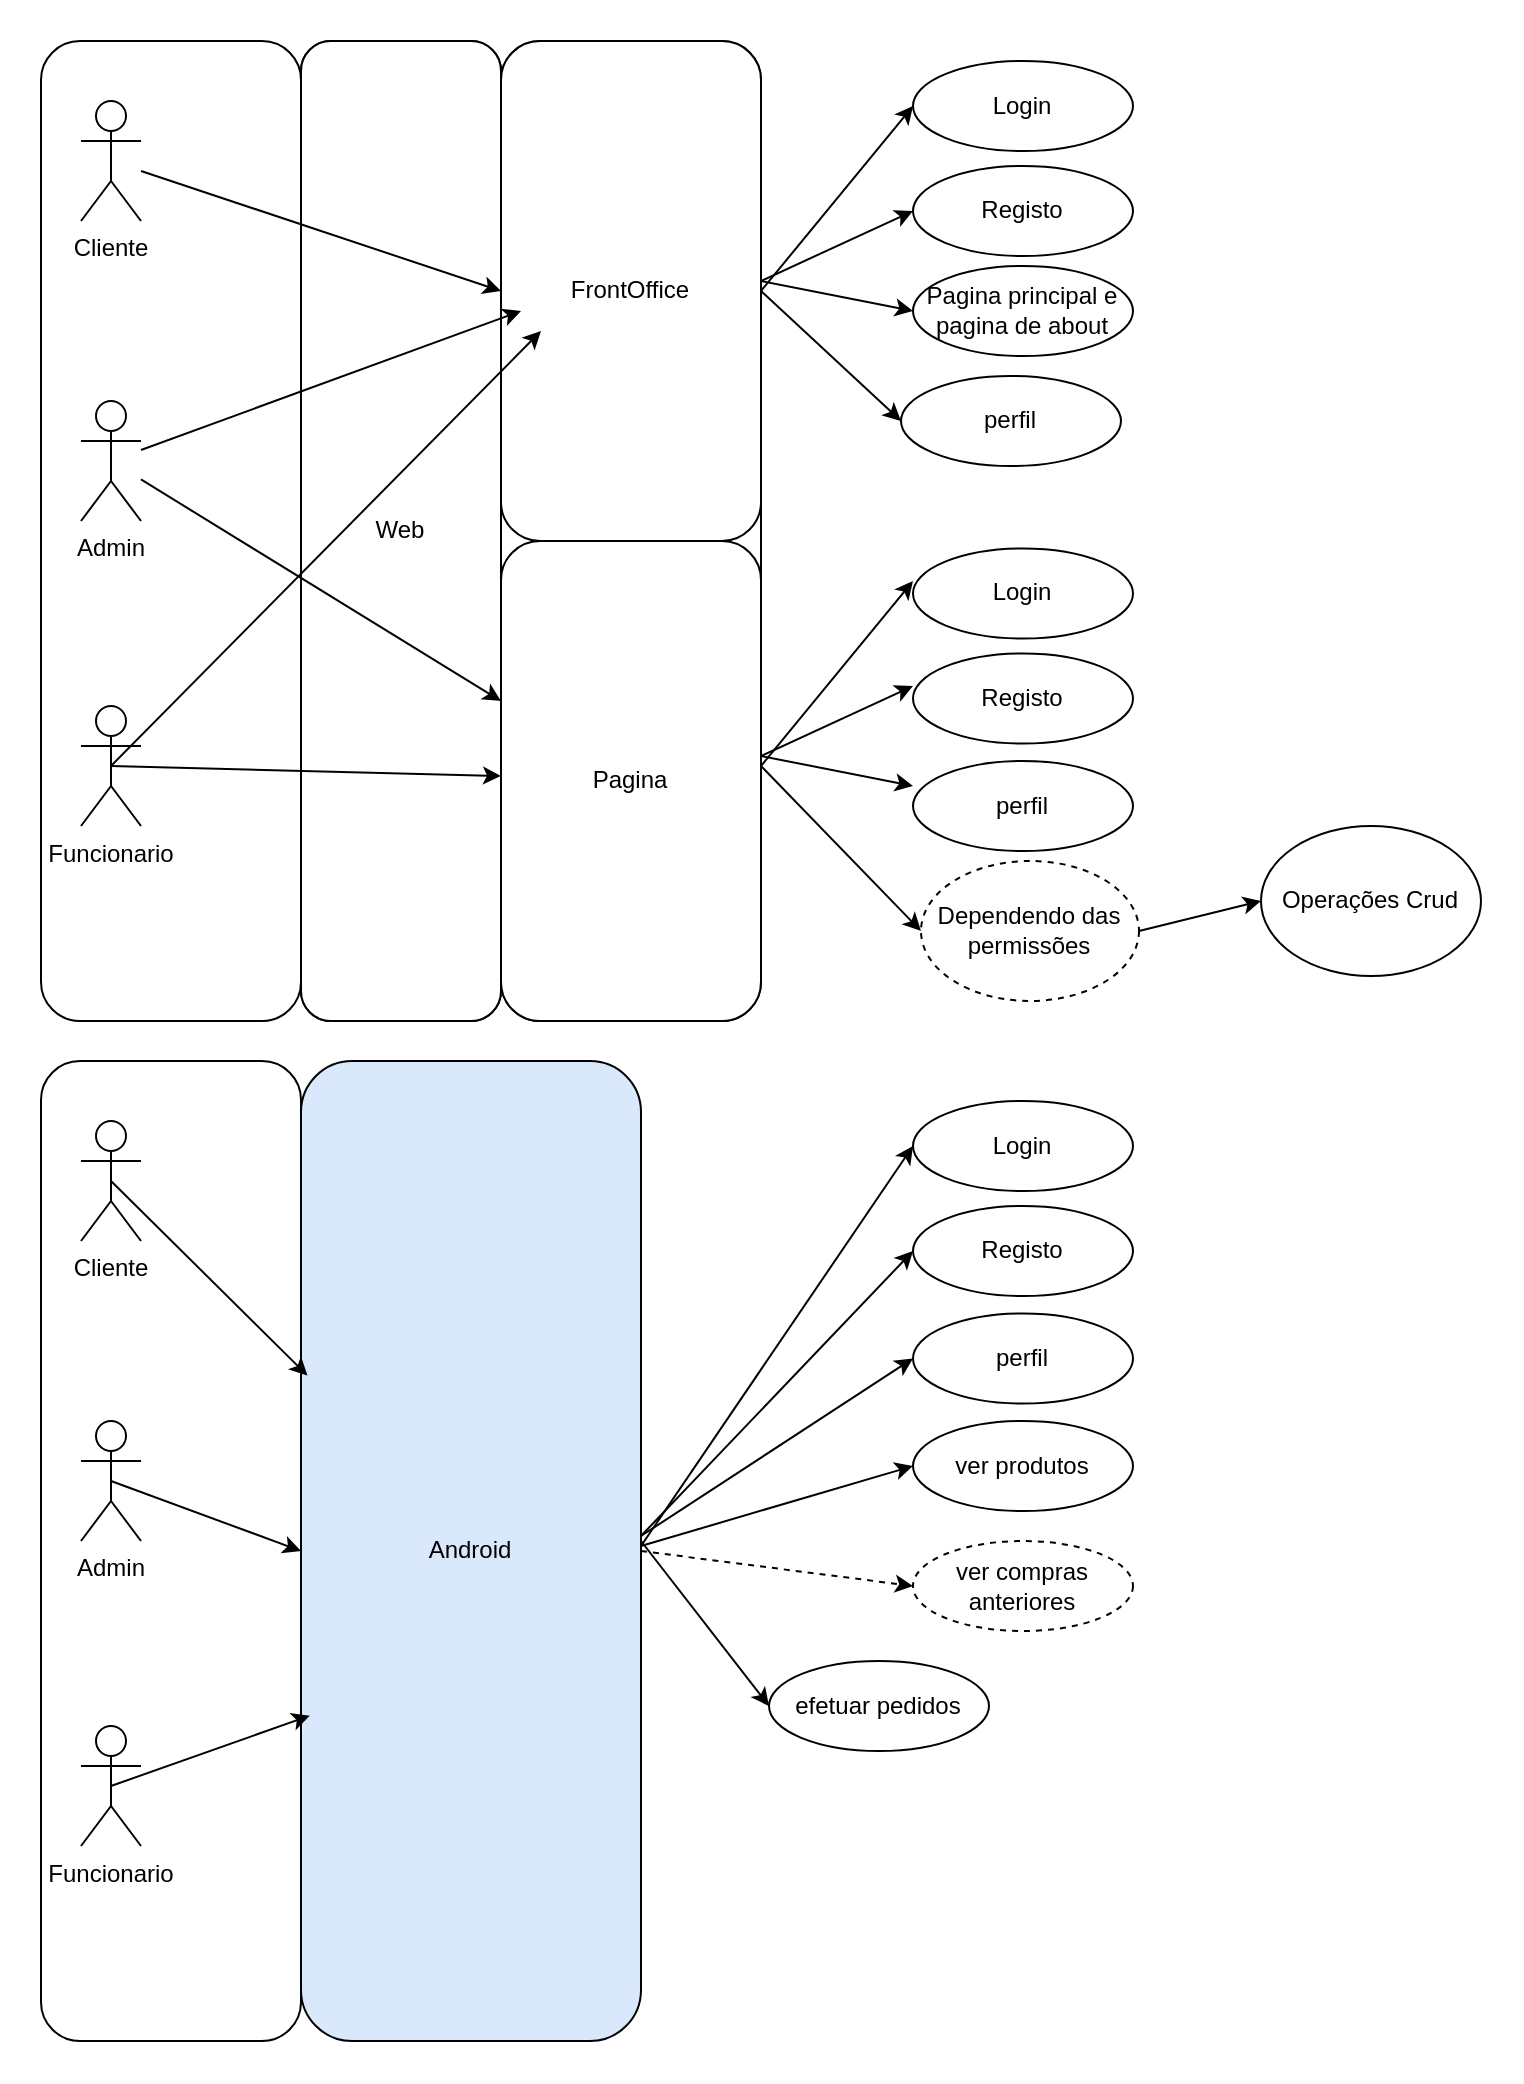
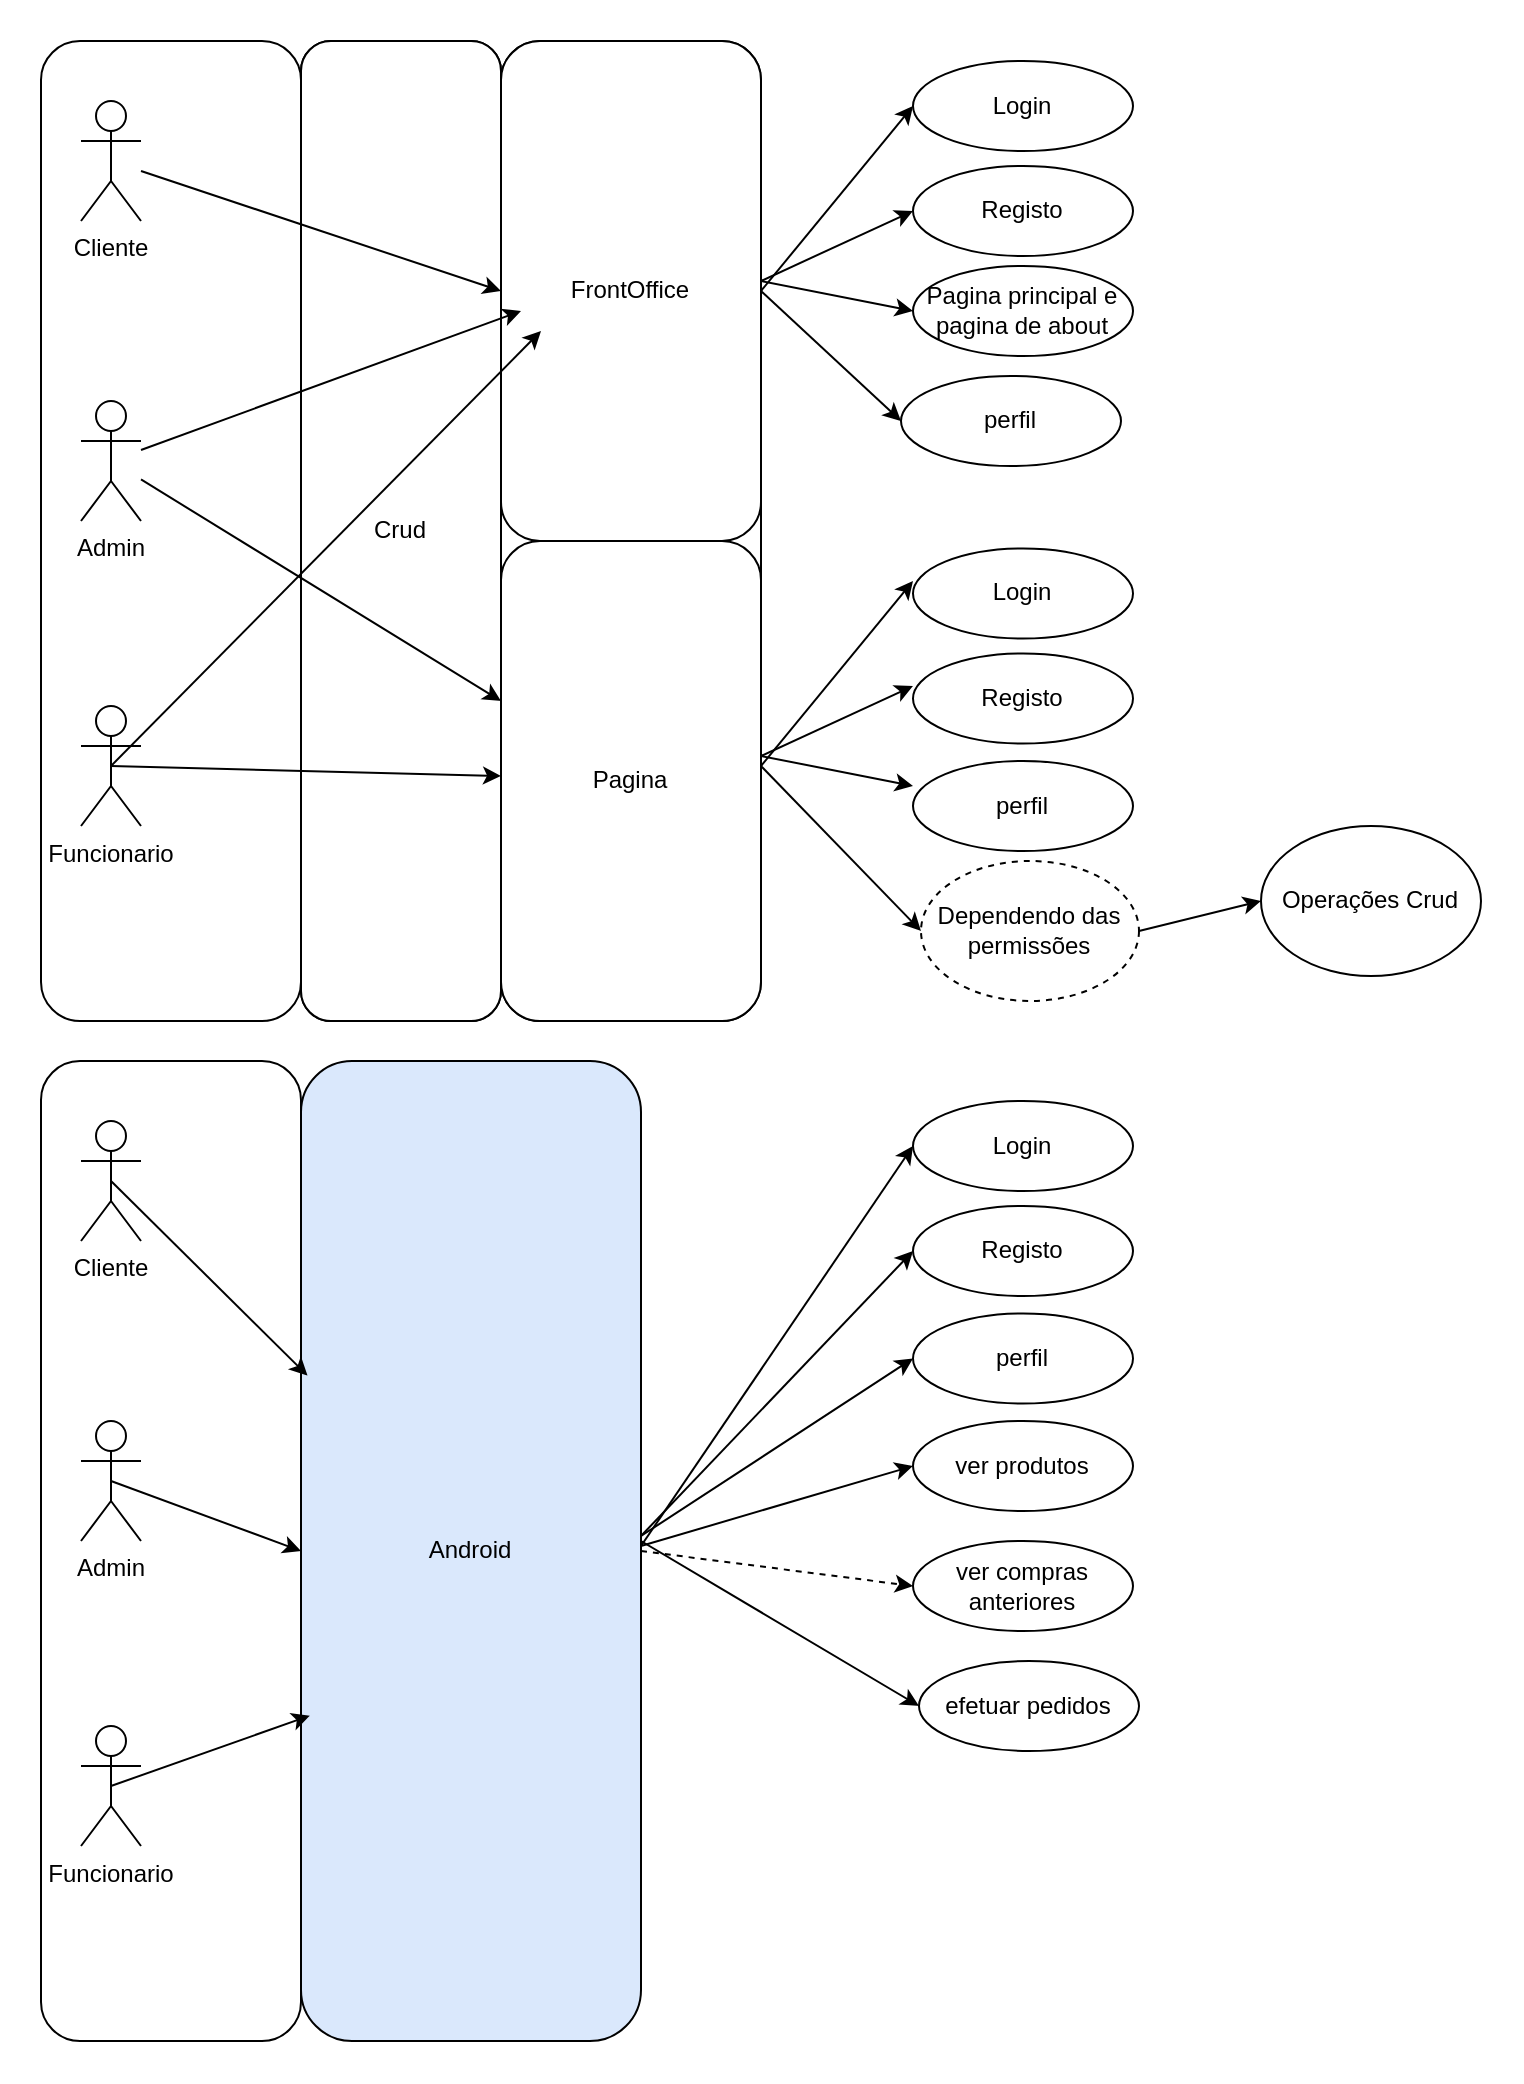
(401, 531) -> (401, 531)
(1023, 1586) -> (1023, 1586)
(879, 1706) -> (1029, 1706)
